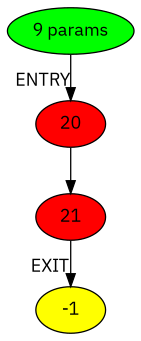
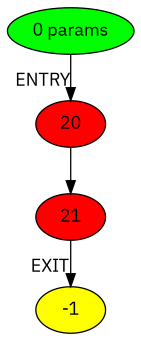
(71, 31) -> (71, 31)
